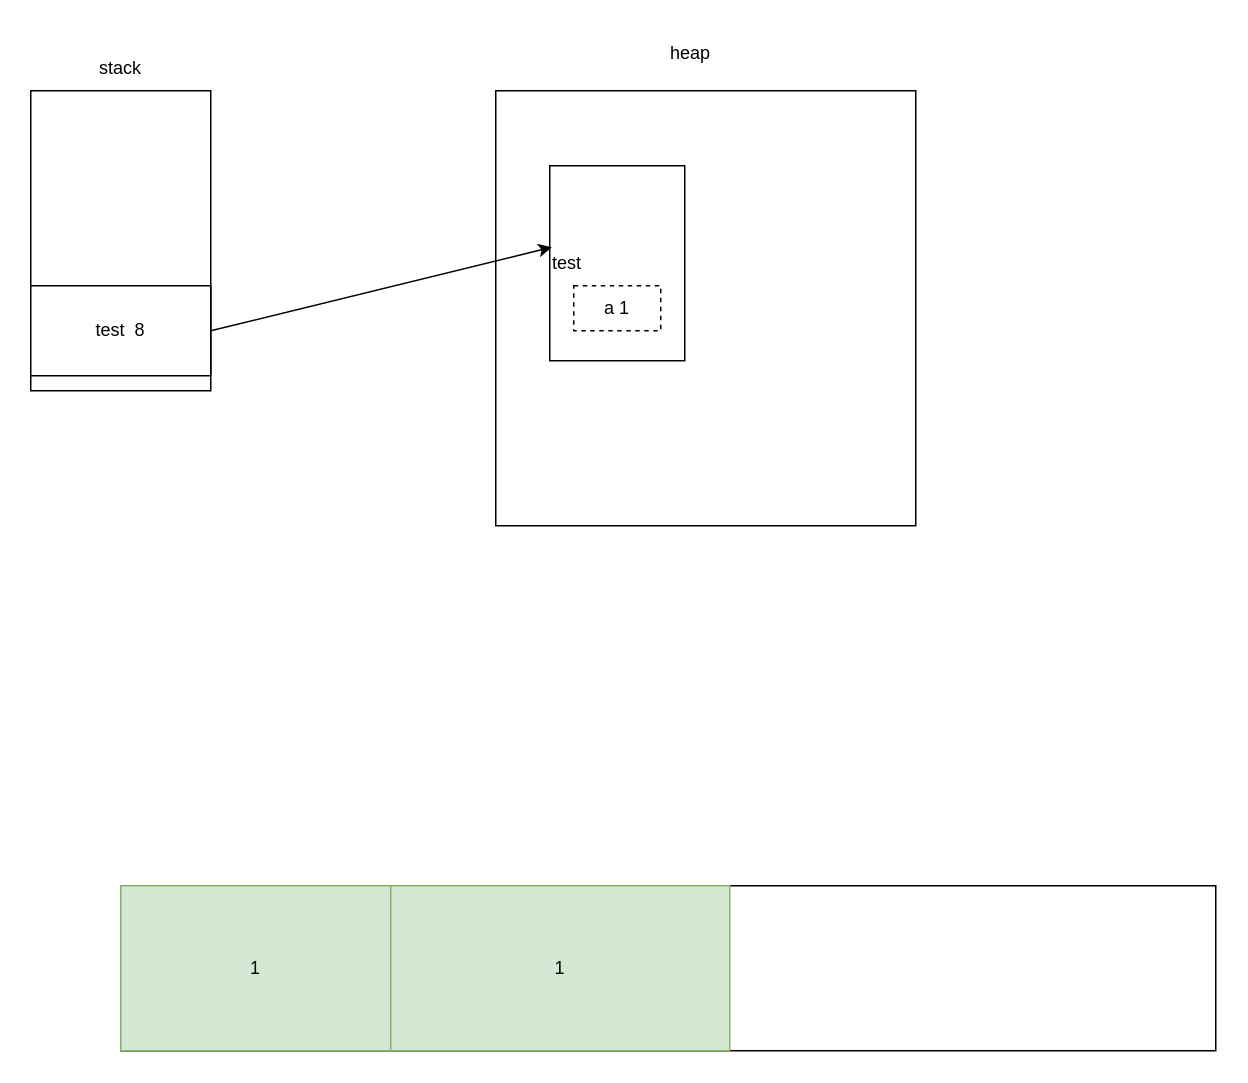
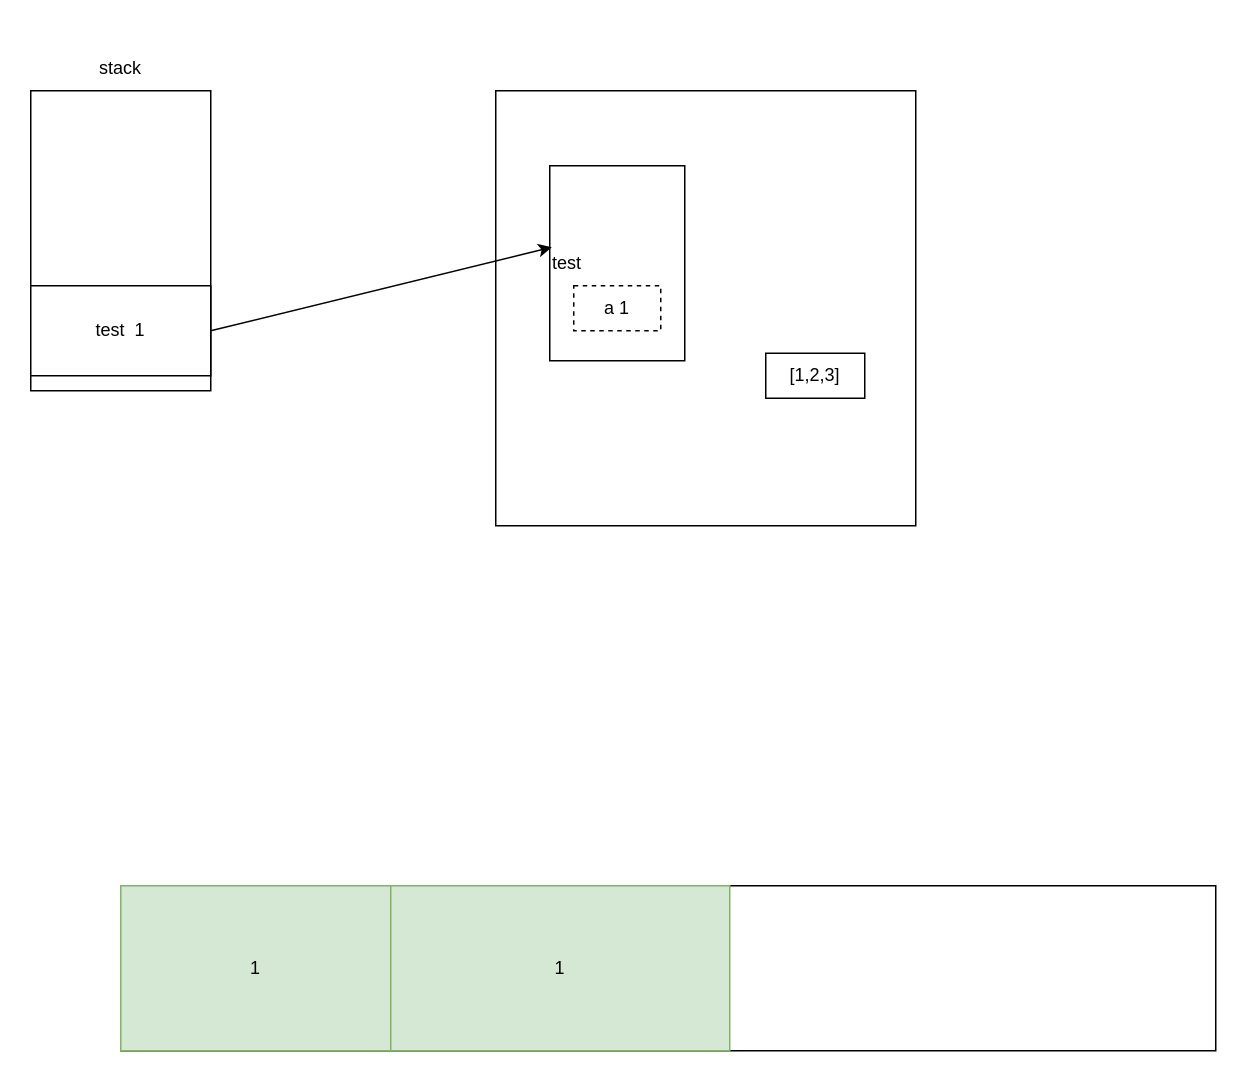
(691, 53) -> none
(121, 331) -> (121, 331)
none -> (815, 376)
